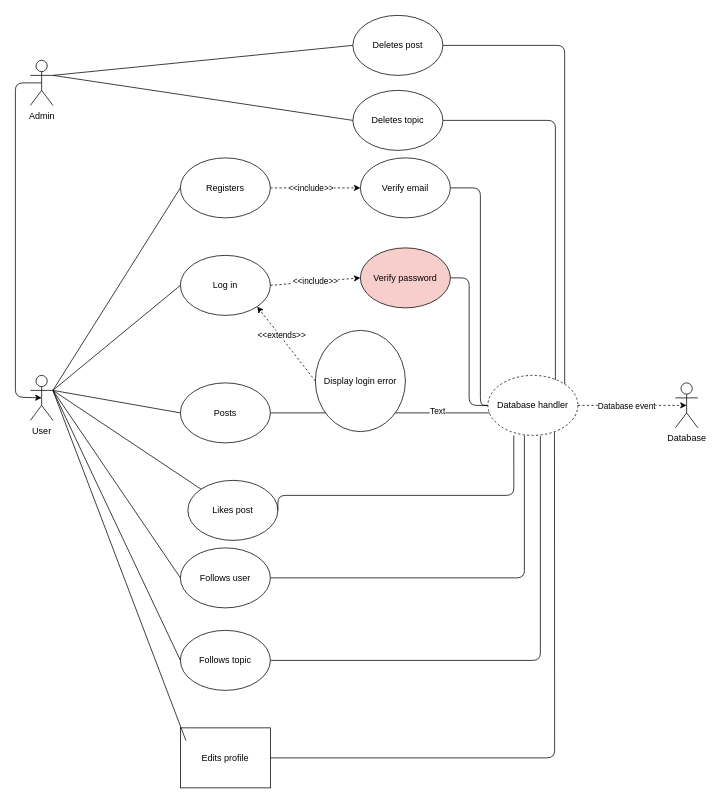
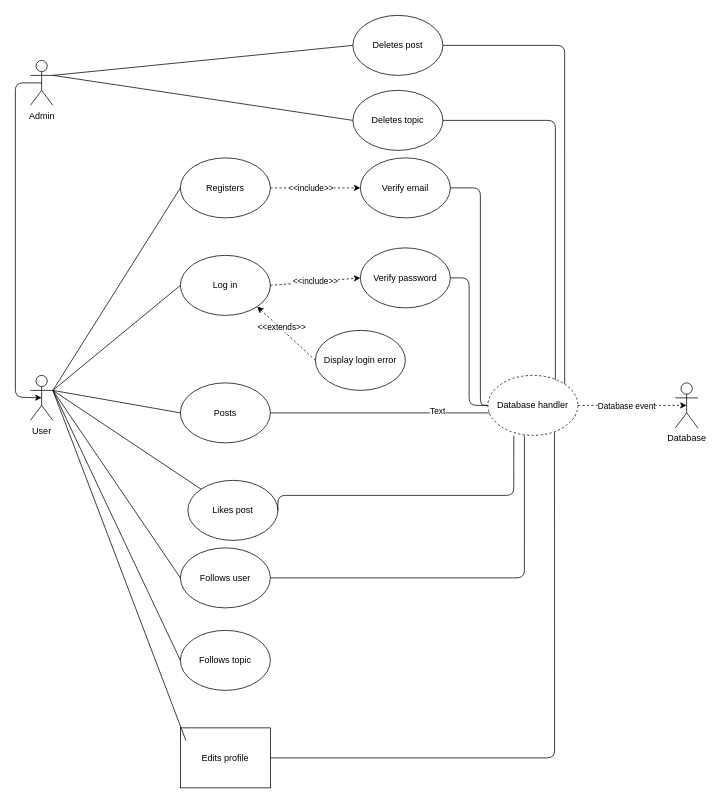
(405, 278) -> (405, 278)
(360, 381) -> (360, 360)
(515, 660) -> none
